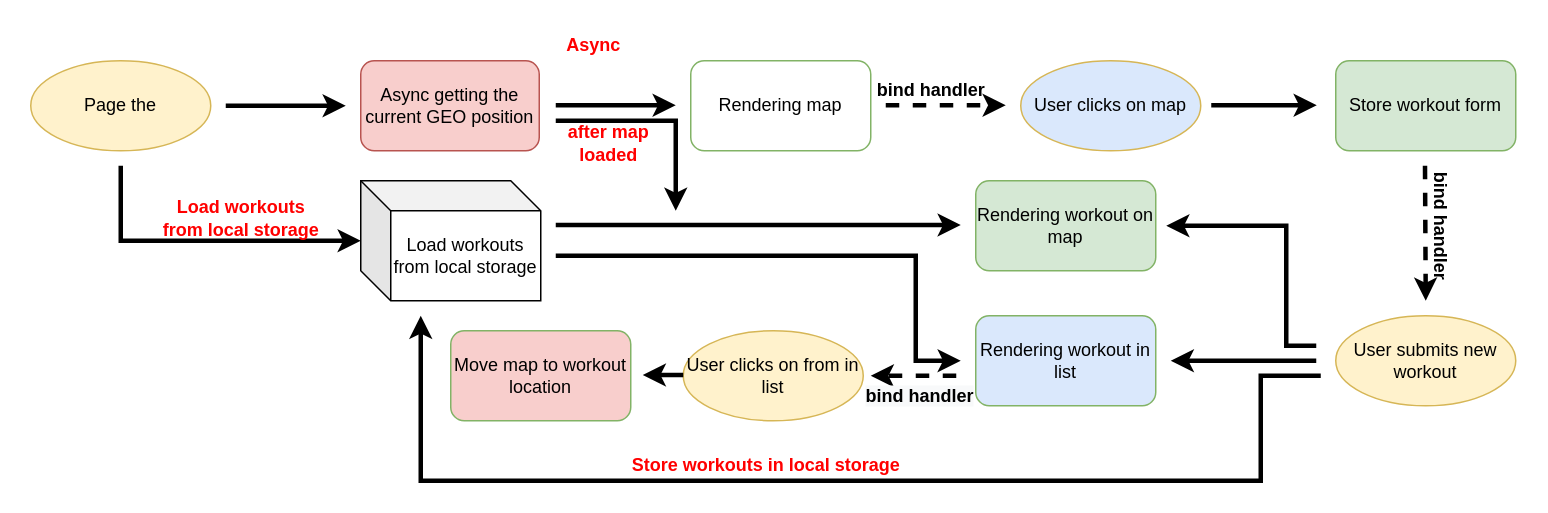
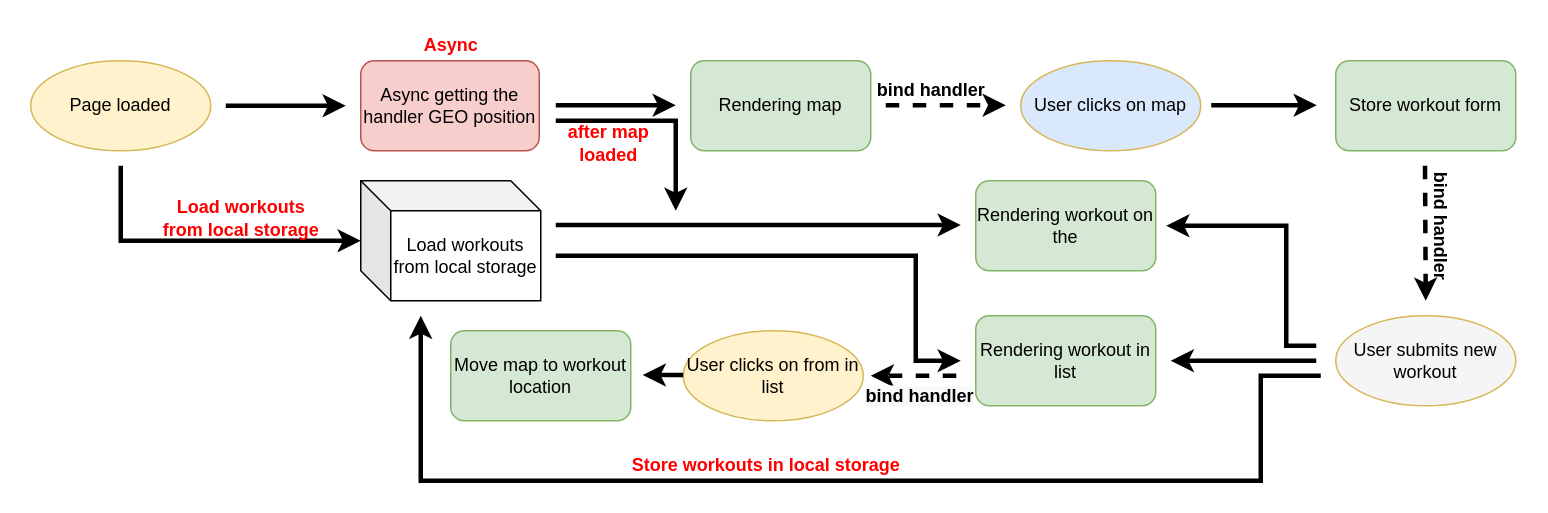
(593, 46) -> (451, 46)
(121, 106) -> (121, 106)
(450, 106) -> (450, 106)
(781, 106) -> (781, 106)
(1066, 226) -> (1066, 226)
(1066, 361) -> (1066, 361)
(1426, 361) -> (1426, 361)
(541, 376) -> (541, 376)
